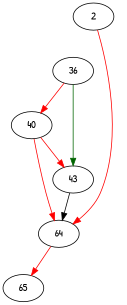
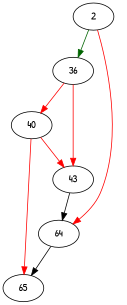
none -> (85, 40)
(73, 121) -> (73, 121)
(42, 176) -> (28, 203)
(43, 258) -> (43, 258)
